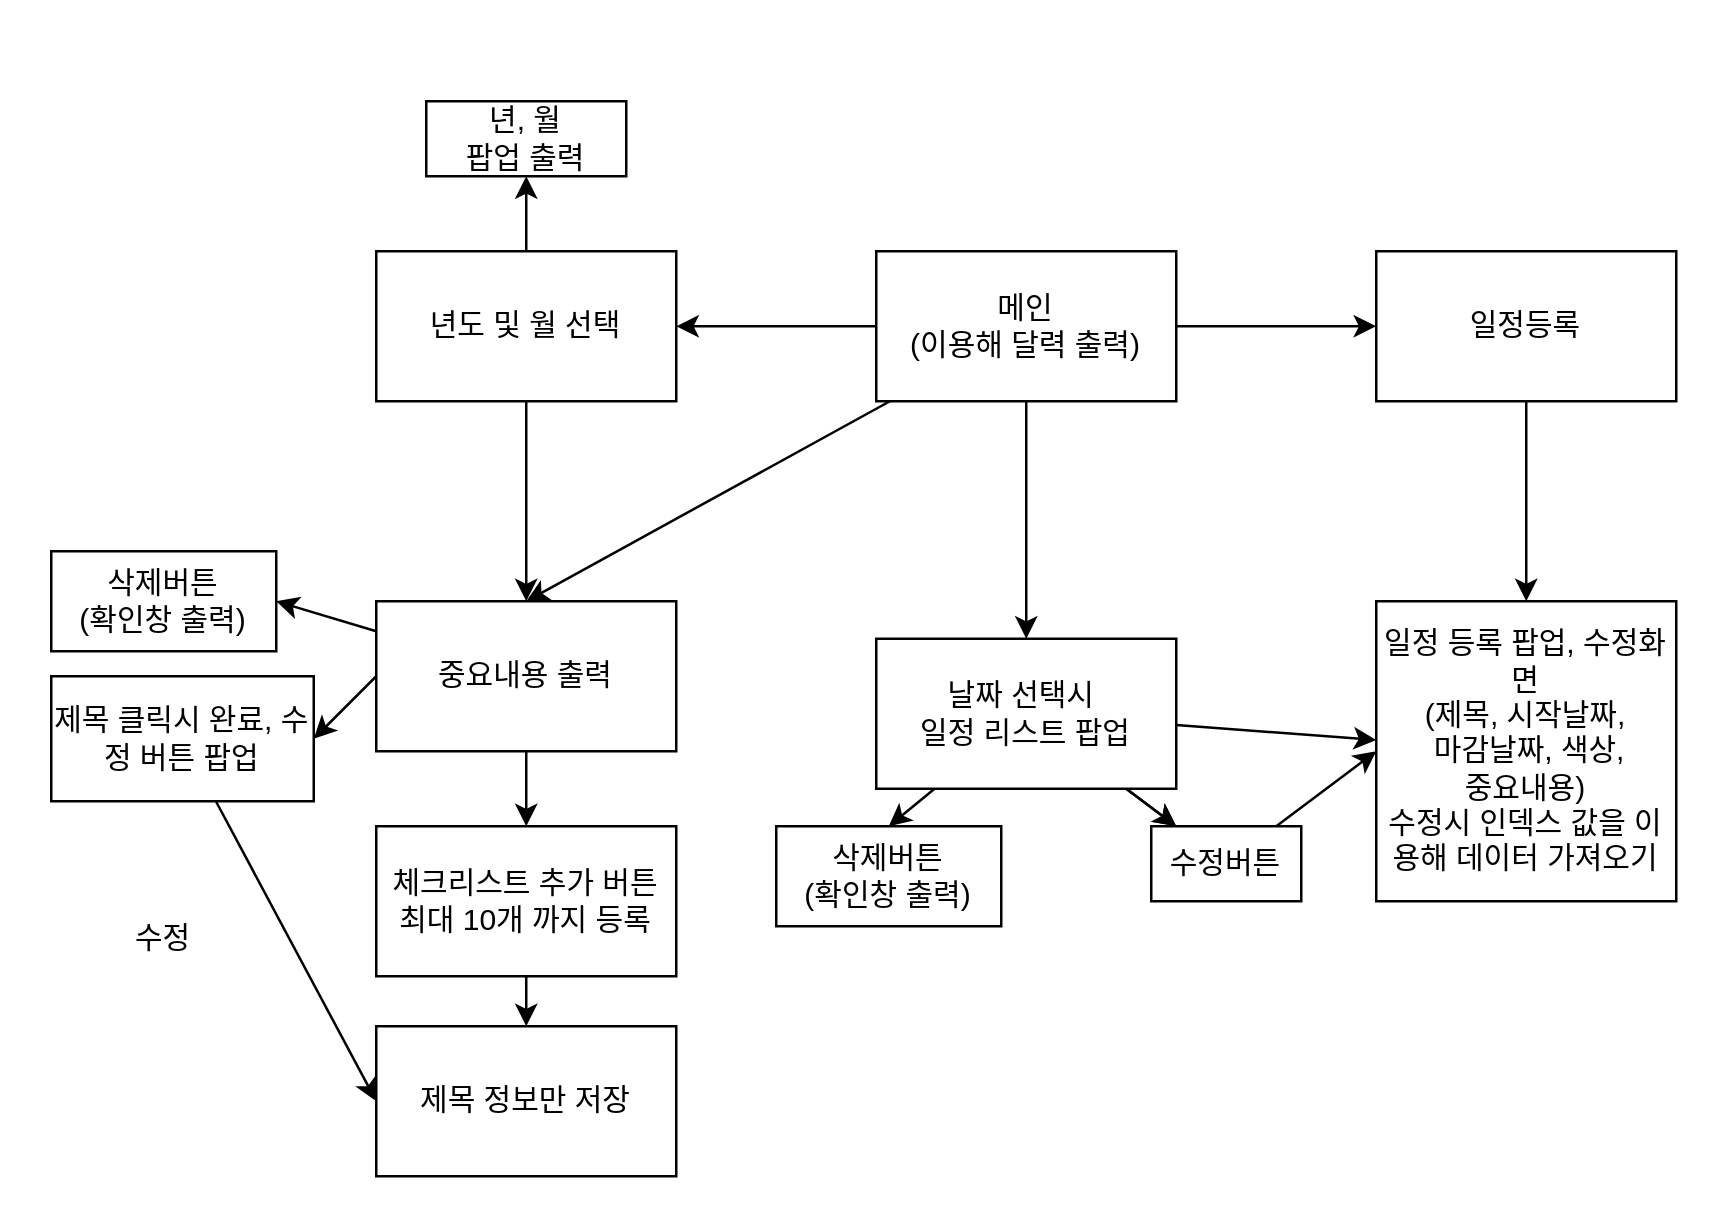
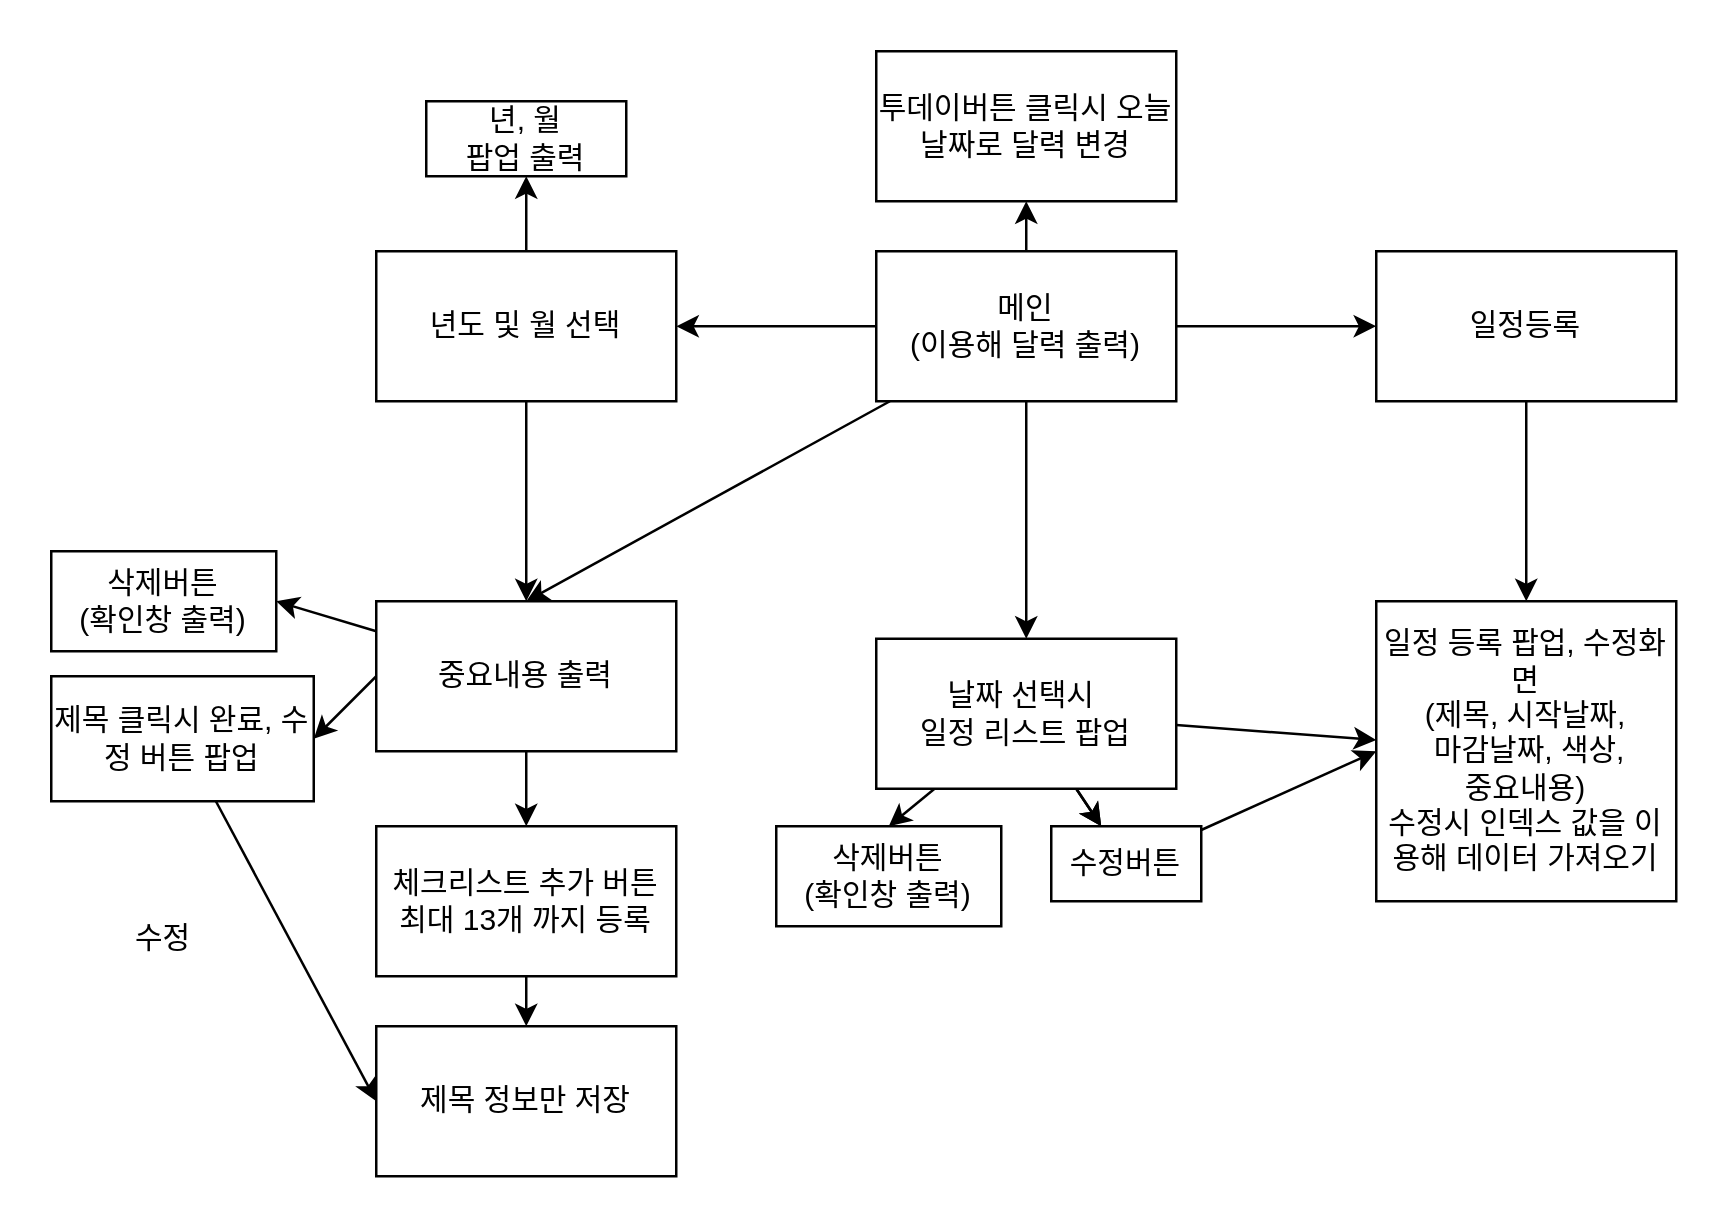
none -> (1026, 126)
none -> (1026, 234)
(1226, 864) -> (1126, 864)
(526, 901) -> (526, 901)
